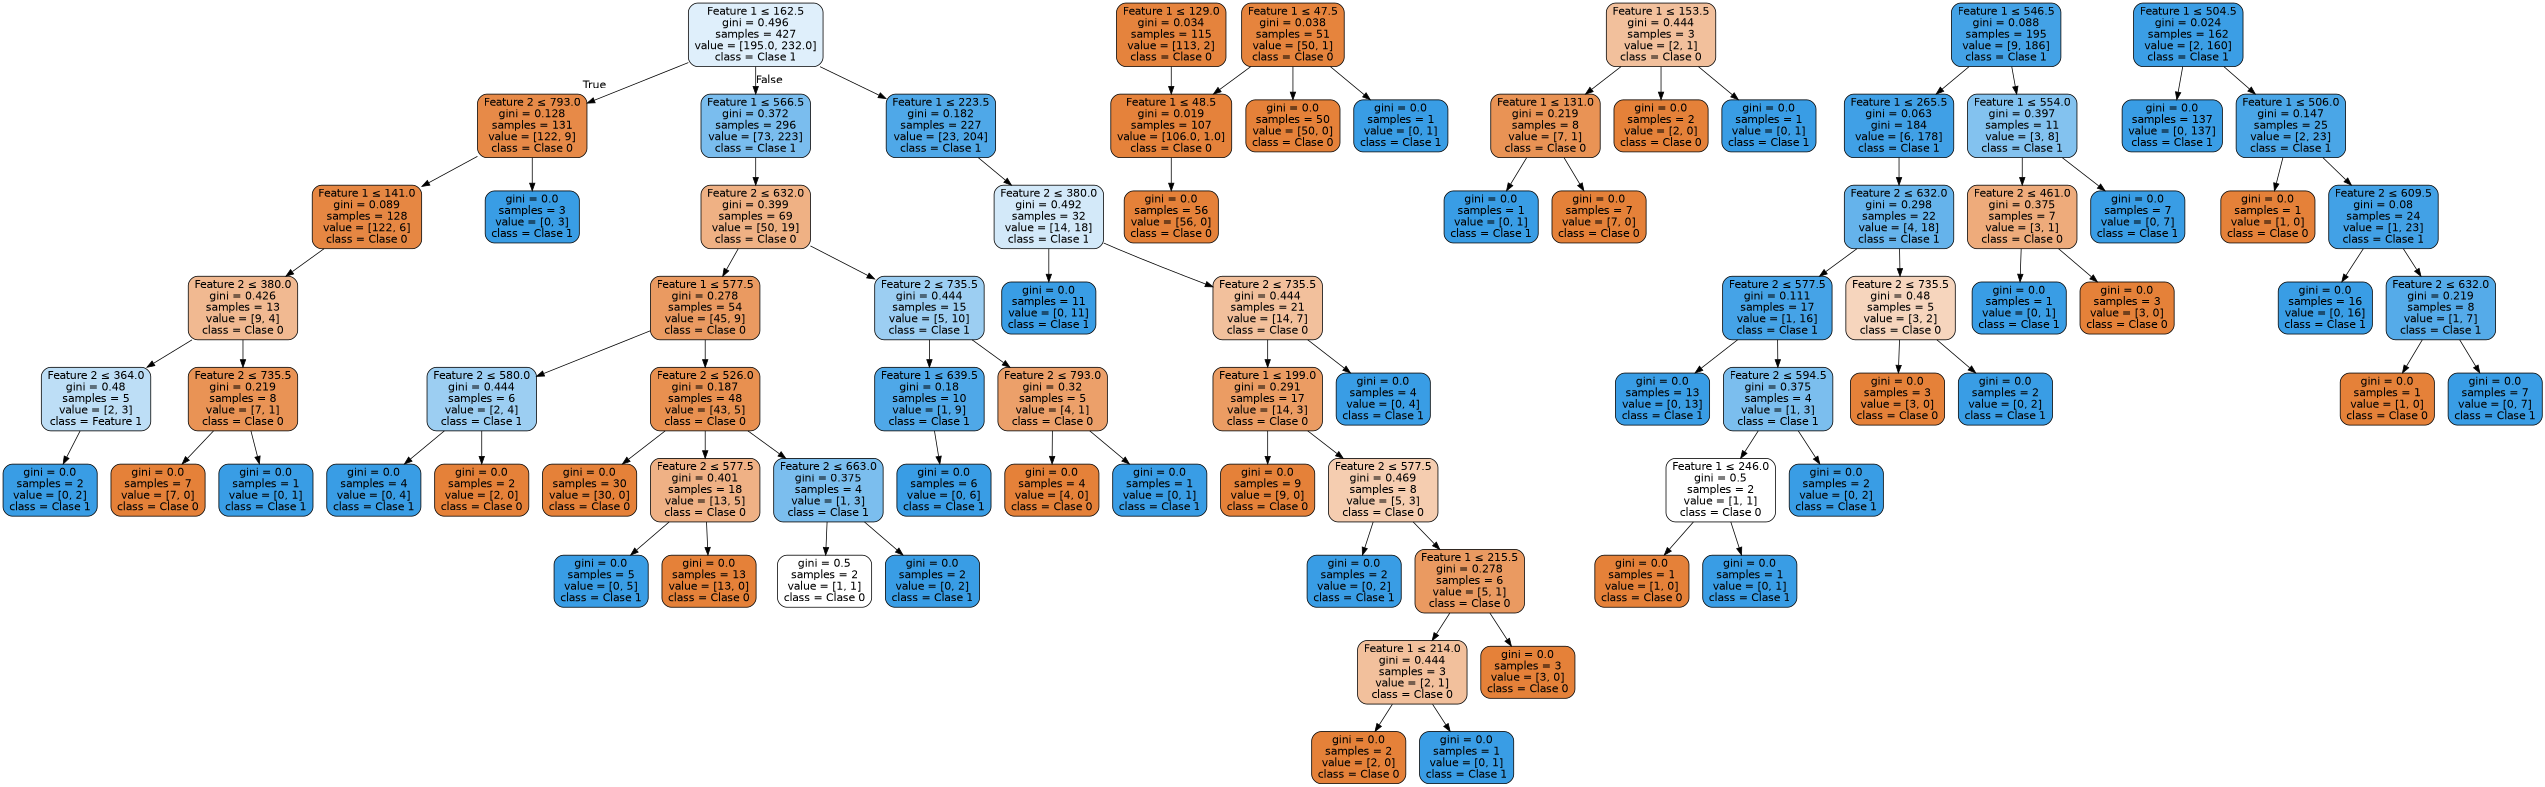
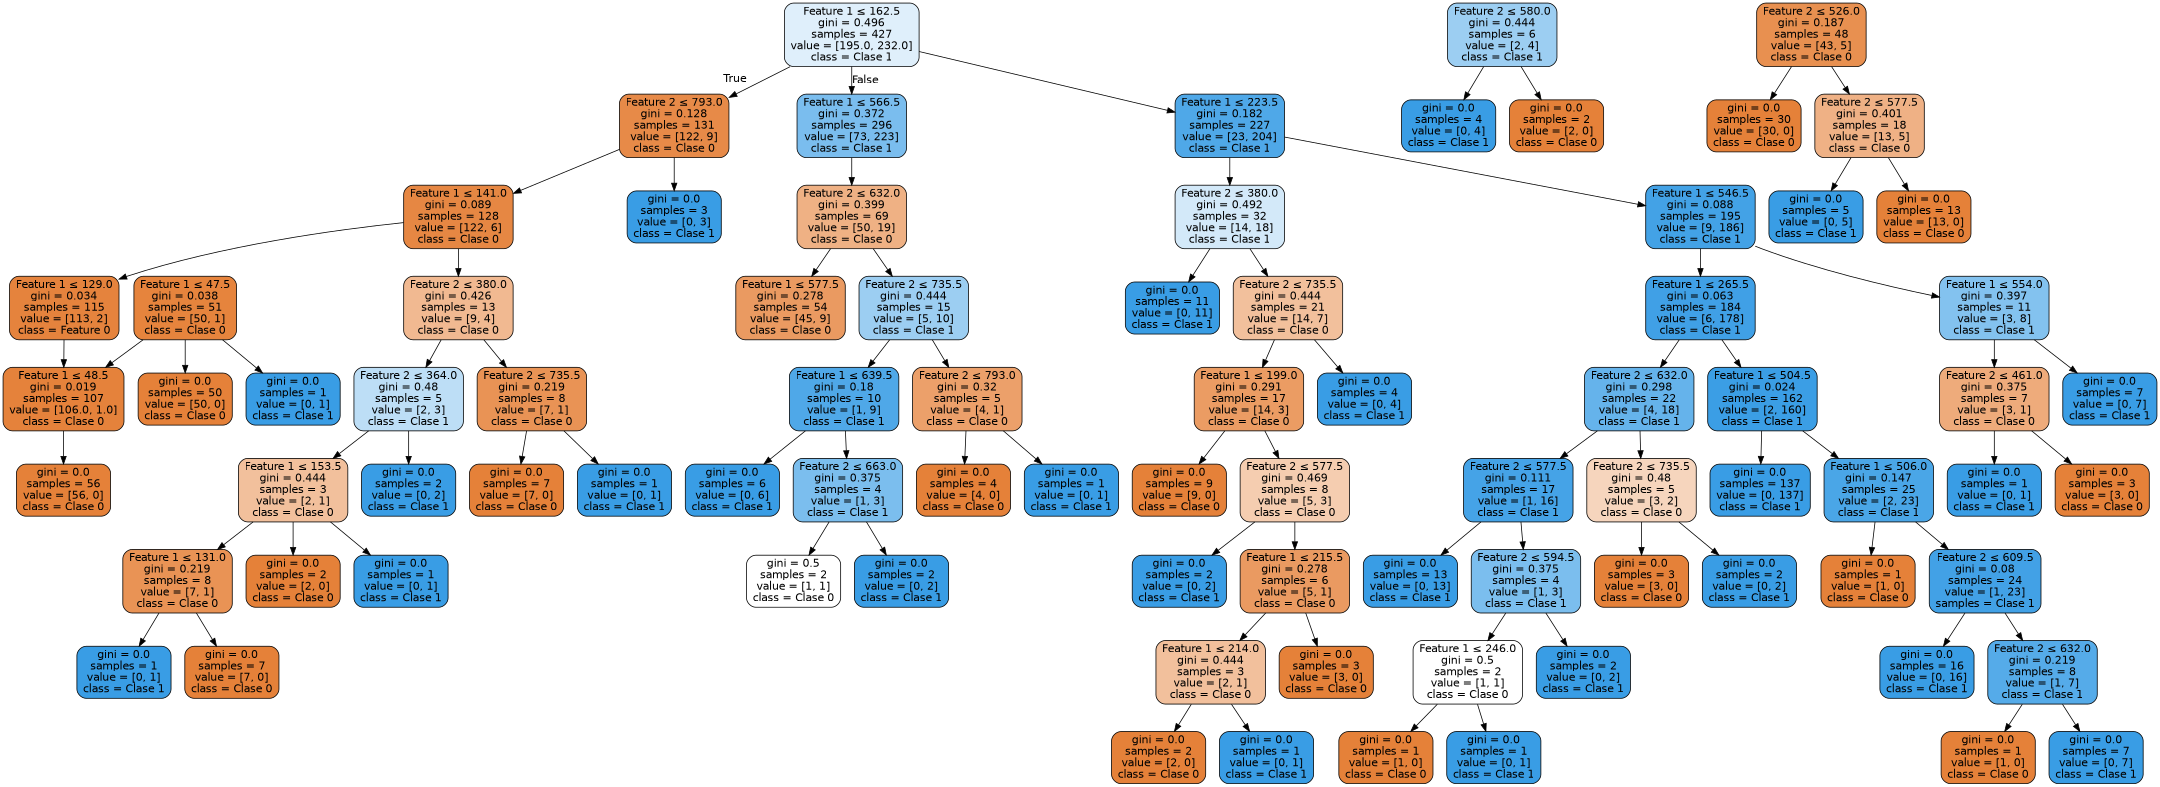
(1171, 57) -> (64, 331)
(1899, 126) -> (1700, 308)
none -> (1461, 171)
(2383, 240) -> (1985, 604)
none -> (264, 243)
(705, 350) -> none
none -> (1729, 350)
(597, 352) -> none
(96, 422) -> (409, 422)
none -> (354, 442)
(764, 442) -> (846, 441)
